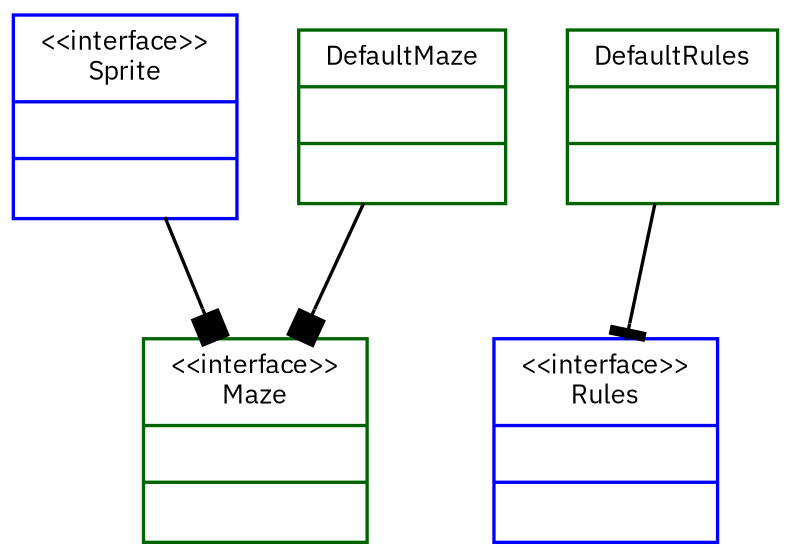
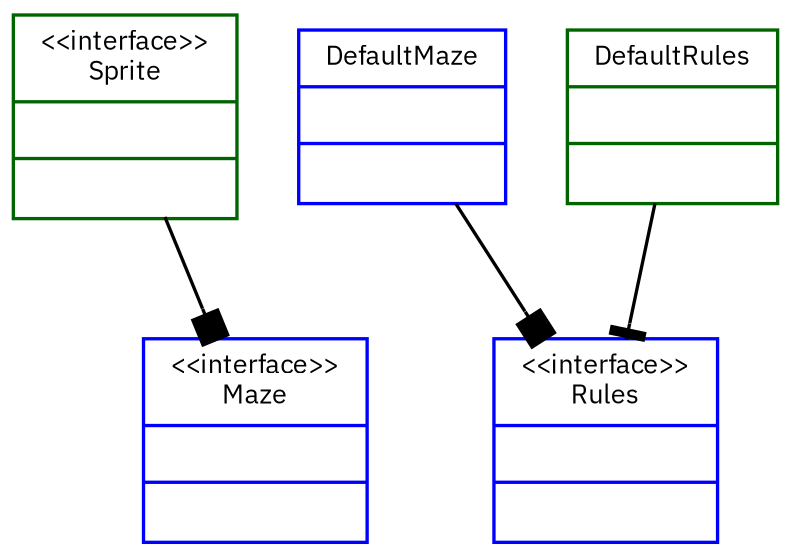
(125, 117) -> (125, 117)
(402, 117) -> (402, 117)
(339, 256) -> (490, 257)
(255, 441) -> (255, 441)
